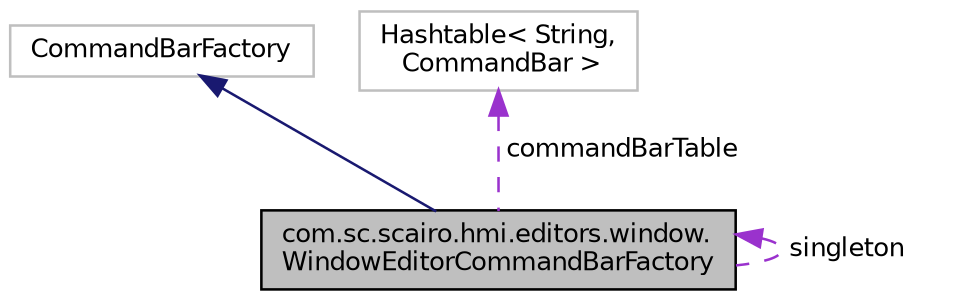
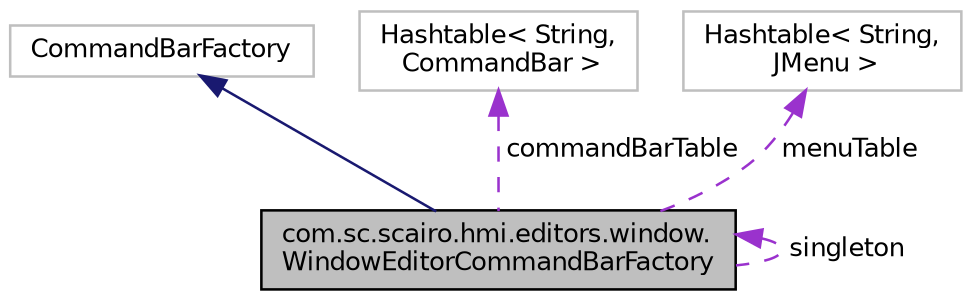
none -> (822, 51)
